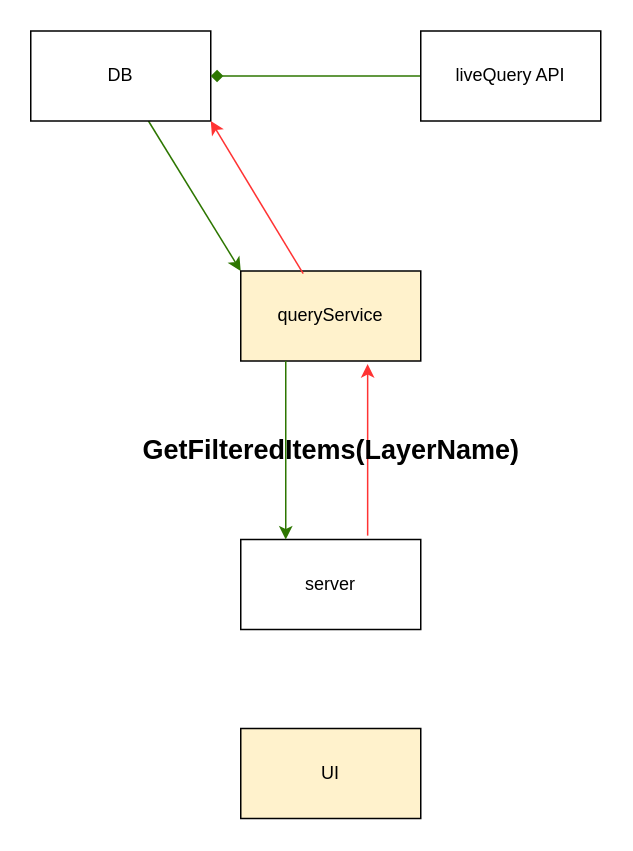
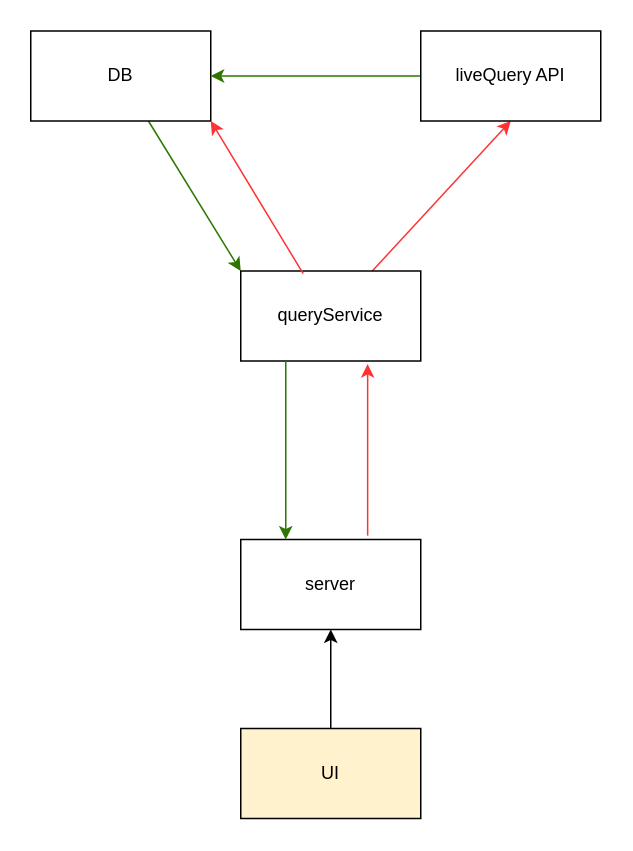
(223, 76) -> (222, 76)
none -> (438, 199)
(331, 316) -> (331, 316)
(331, 451) -> none
none -> (331, 684)
